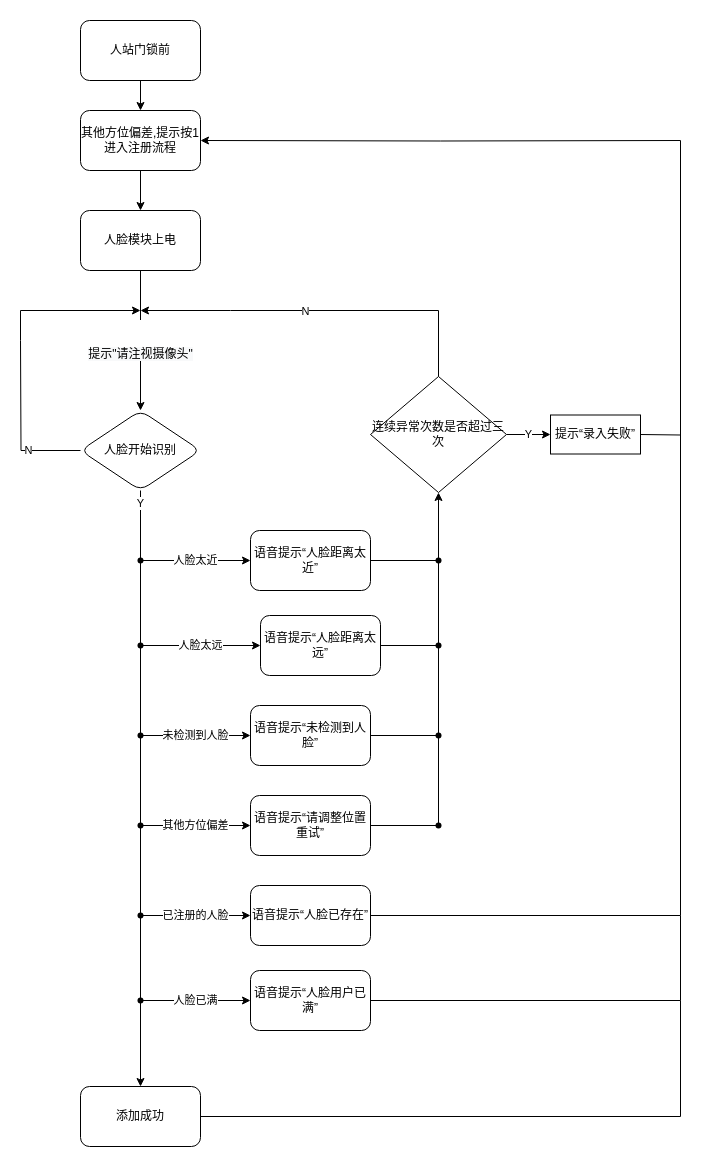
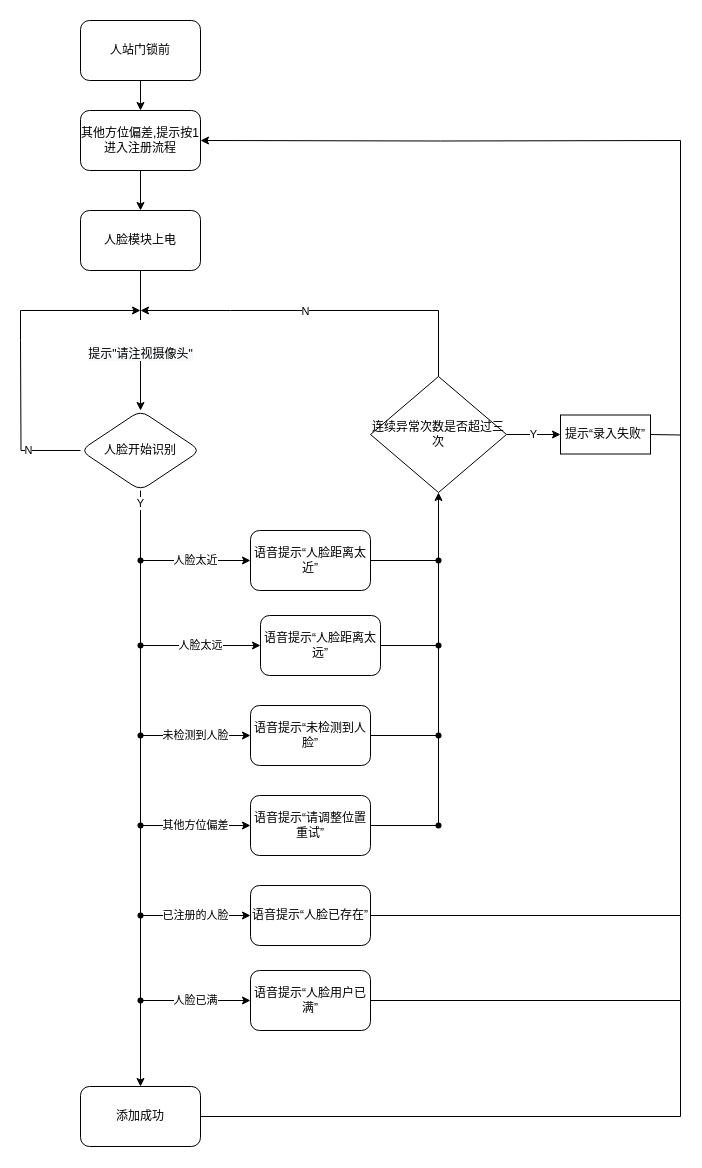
(596, 435) -> (606, 435)
